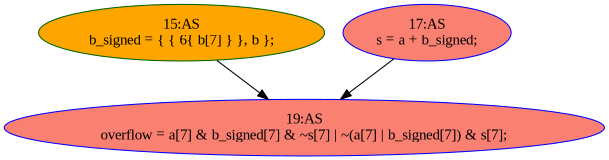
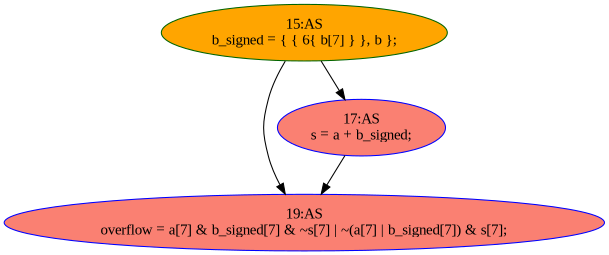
none -> (330, 76)
